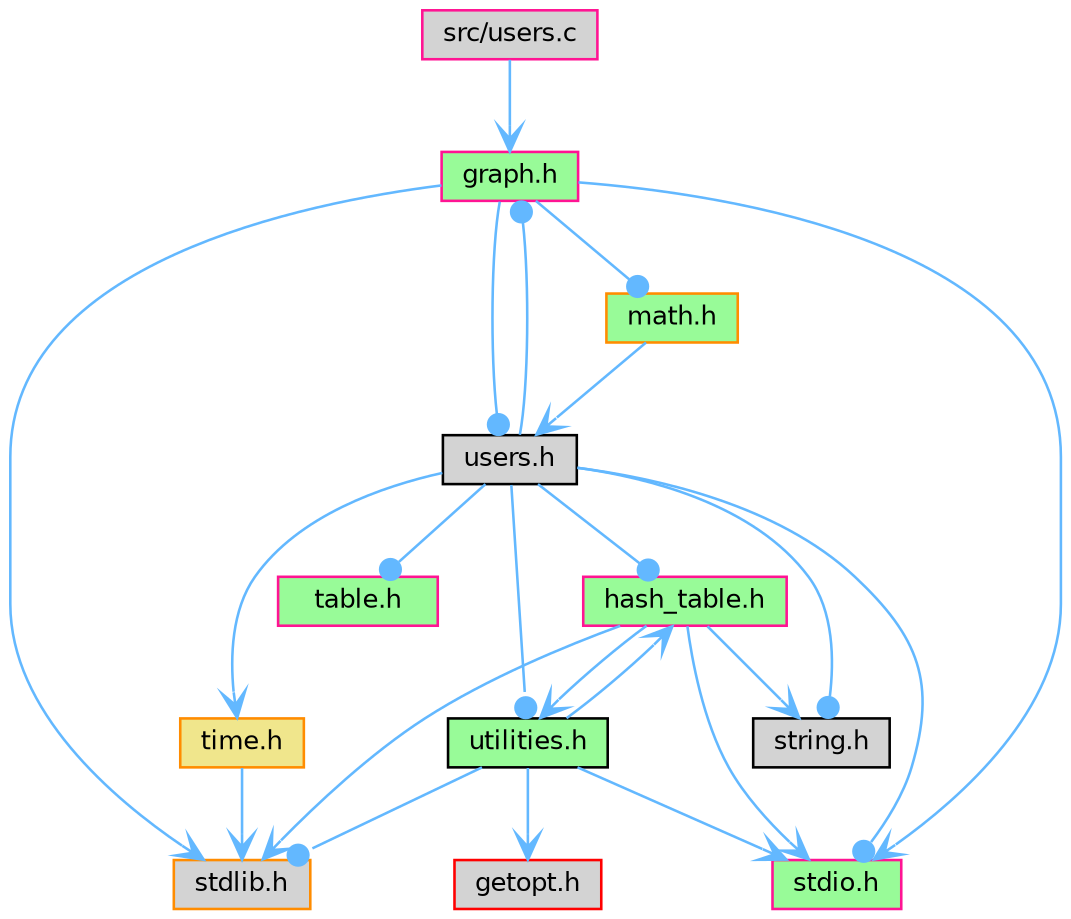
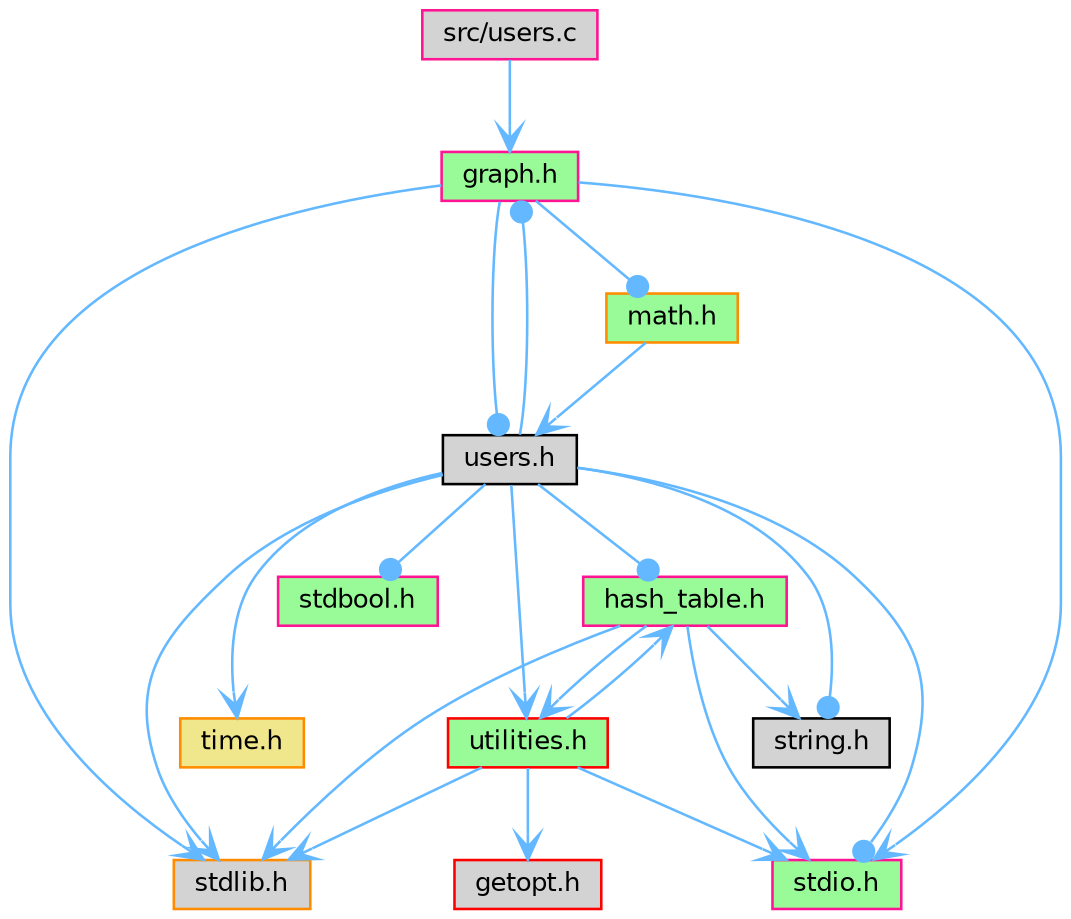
(518, 588) -> (518, 588)
(358, 601) -> (358, 601)
(528, 743) -> (528, 743)
(242, 801) -> (204, 599)
(397, 808) -> (397, 808)
